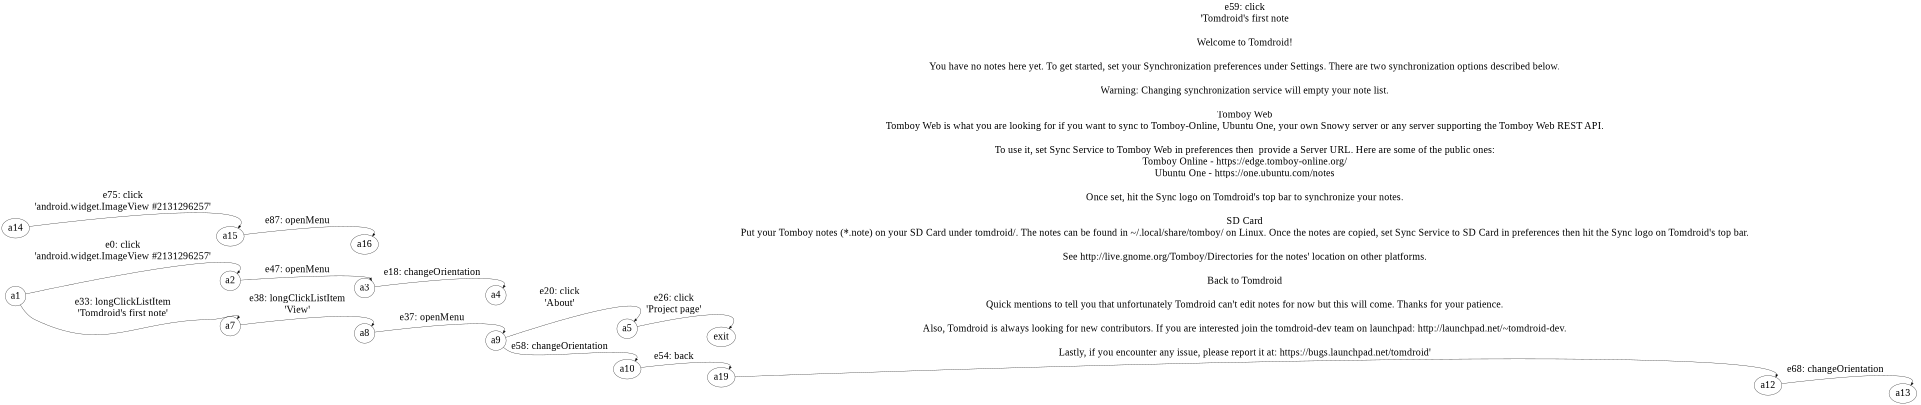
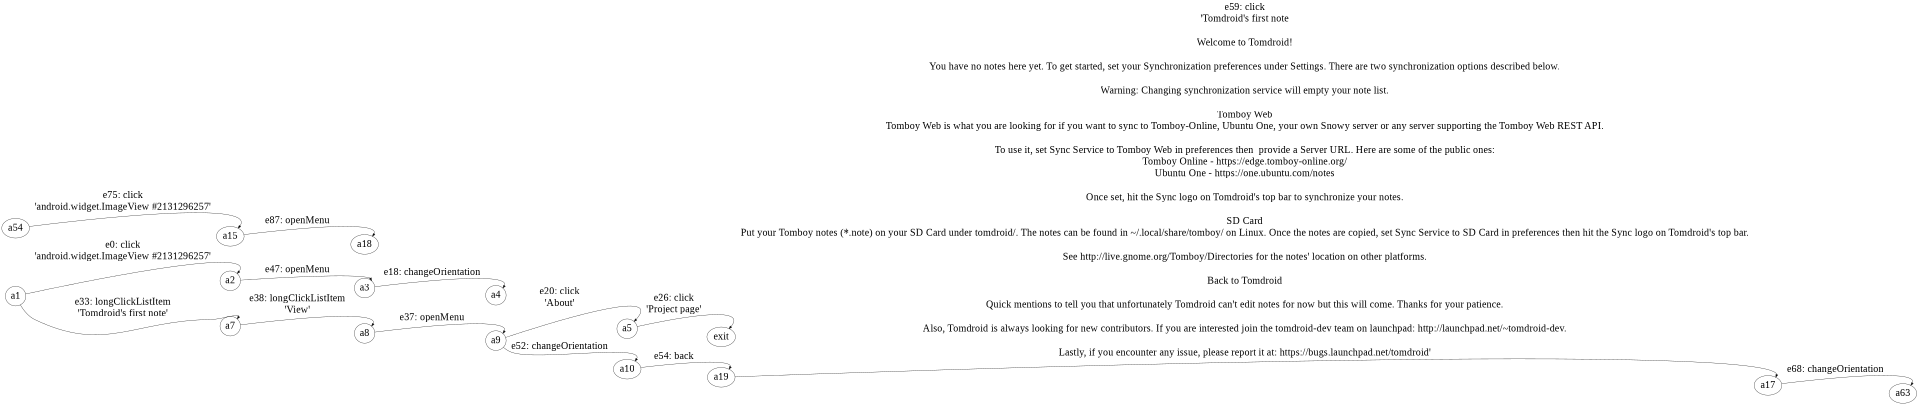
(16, 228) -> (16, 228)
(365, 244) -> (365, 244)
(560, 346) -> (560, 346)
(1768, 385) -> (1768, 385)
(1903, 393) -> (1903, 393)
